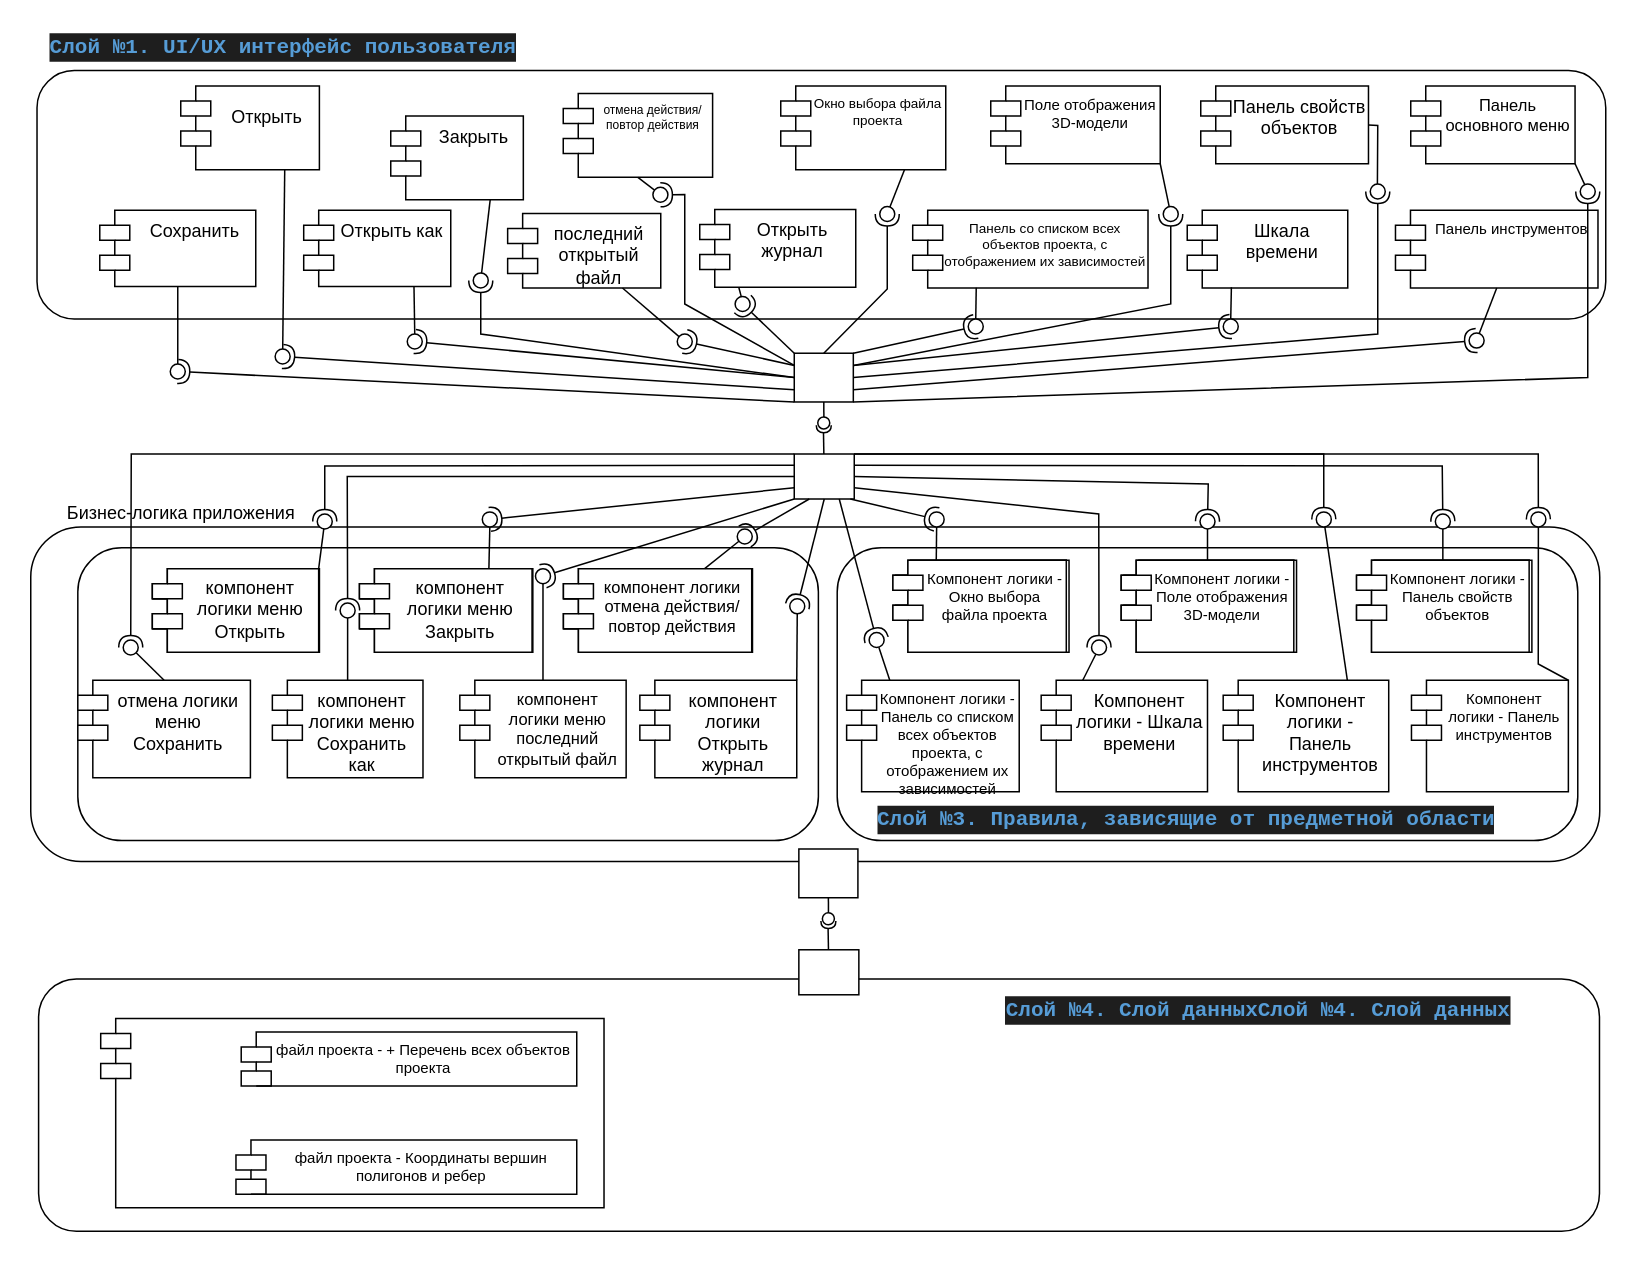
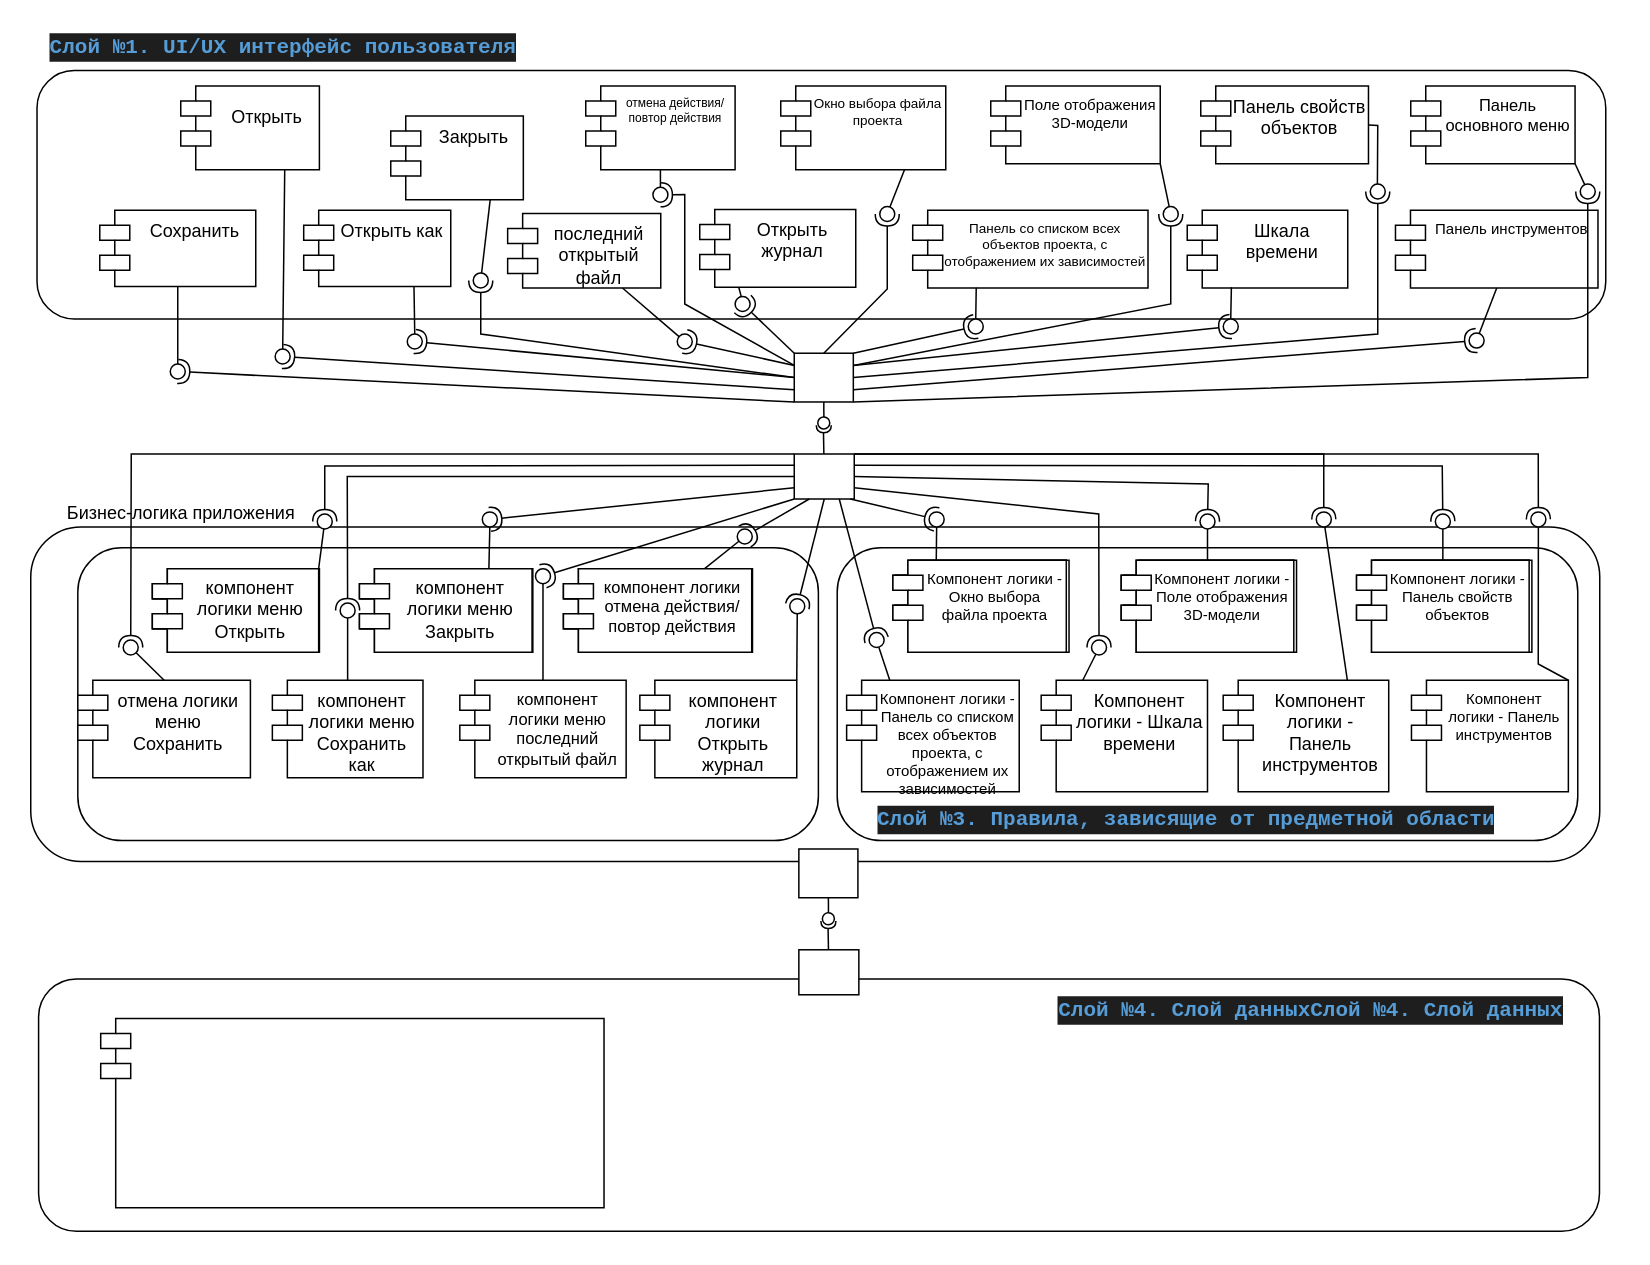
(638, 135) -> (660, 128)
(1258, 1010) -> (1310, 1010)
(409, 1059) -> none
(406, 1167) -> none
